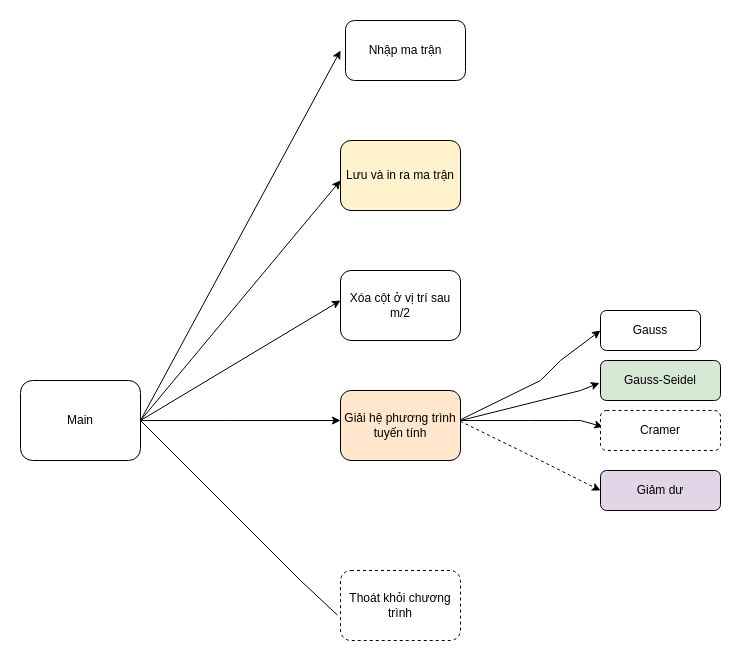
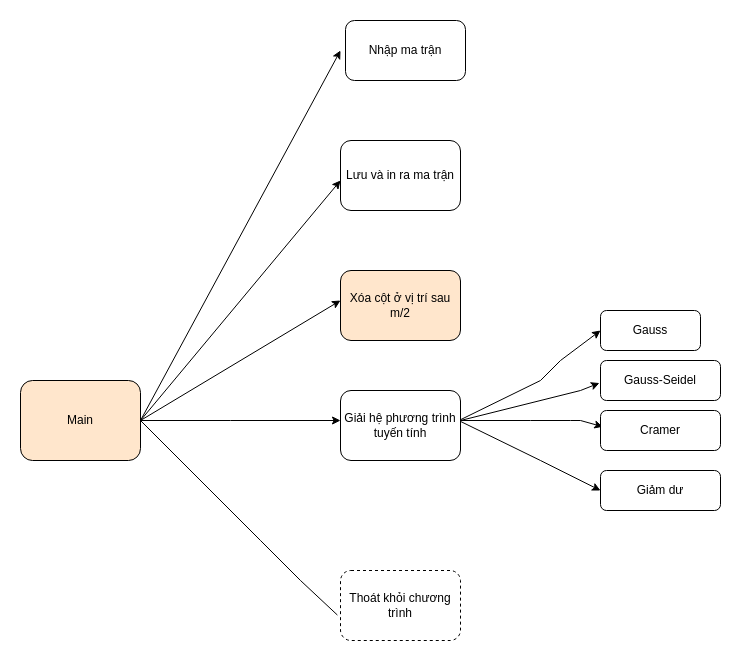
(401, 176) -> (401, 176)
(401, 306) -> (401, 306)
(661, 381) -> (661, 381)
(81, 421) -> (81, 421)
(401, 426) -> (401, 426)
(661, 431) -> (661, 431)
(528, 454) -> (528, 454)
(661, 491) -> (661, 491)
